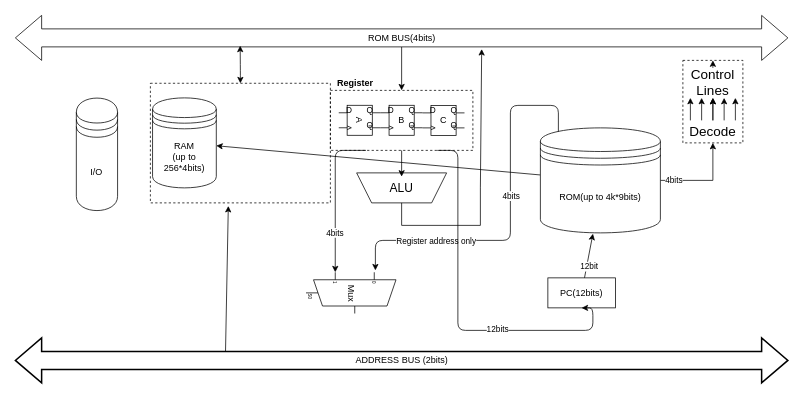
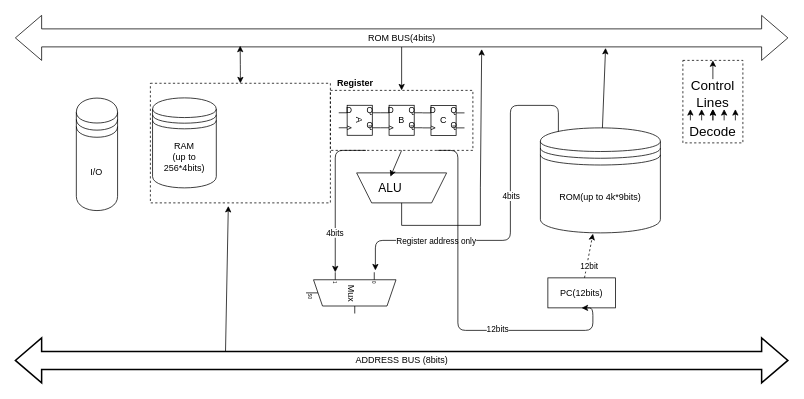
(713, 83) -> (713, 94)
(381, 161) -> (604, 91)
(688, 180) -> none
(402, 188) -> (390, 188)
(590, 251) -> (590, 251)
(402, 360) -> (402, 360)
